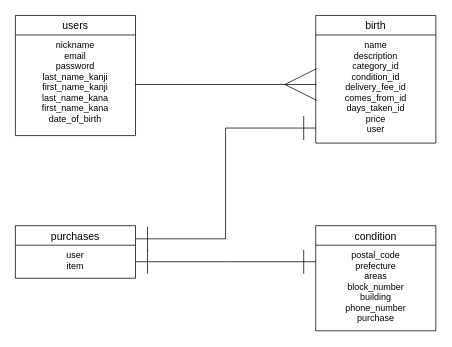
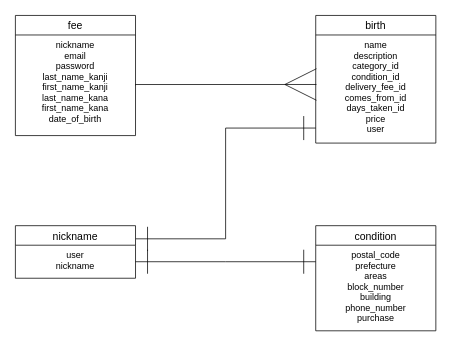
(75, 26) -> (75, 26)
(75, 236) -> (75, 236)
(75, 255) -> (75, 255)
